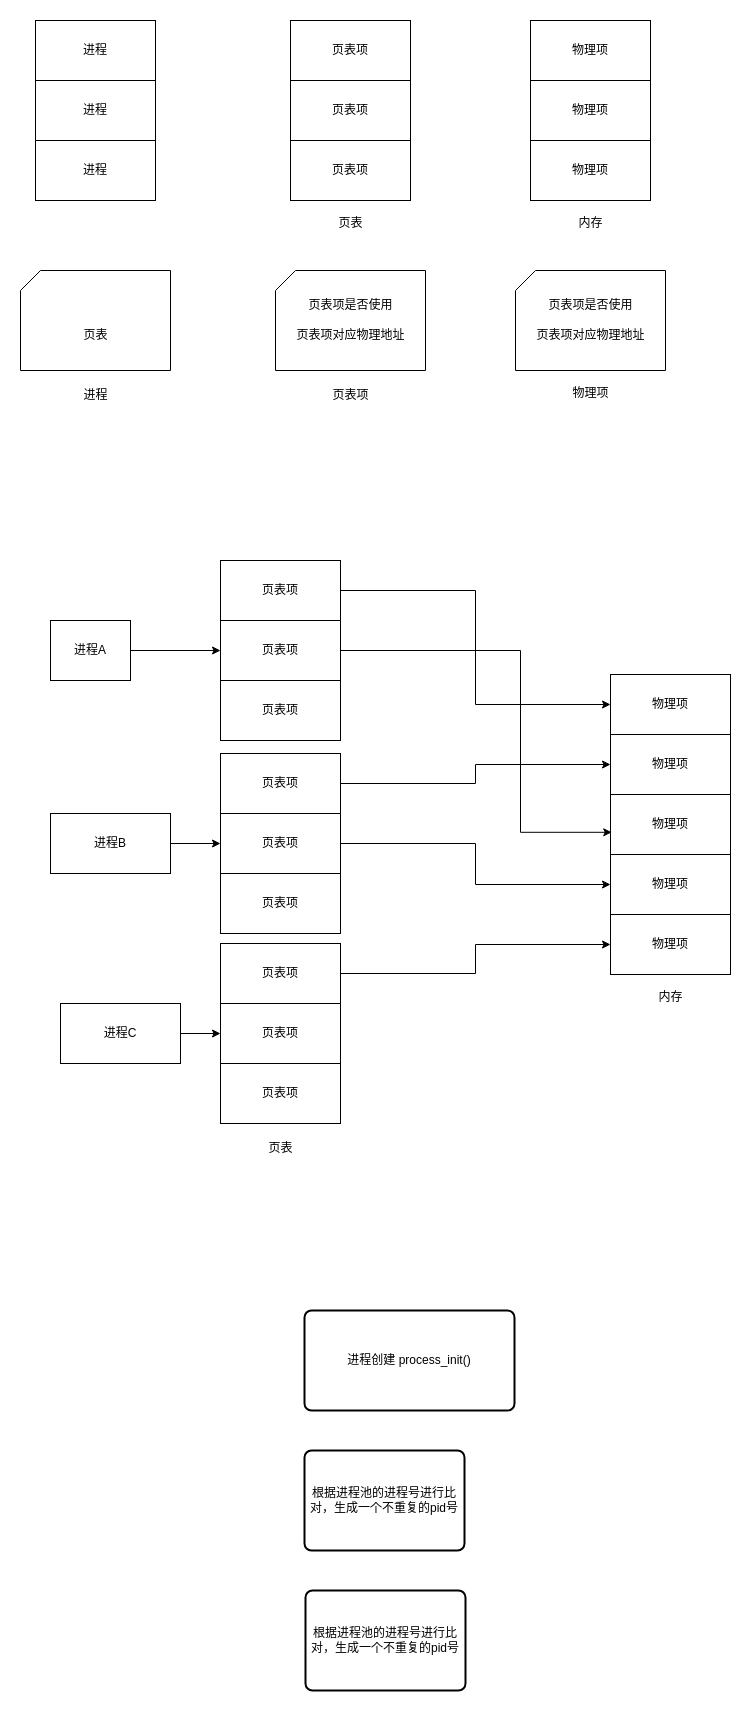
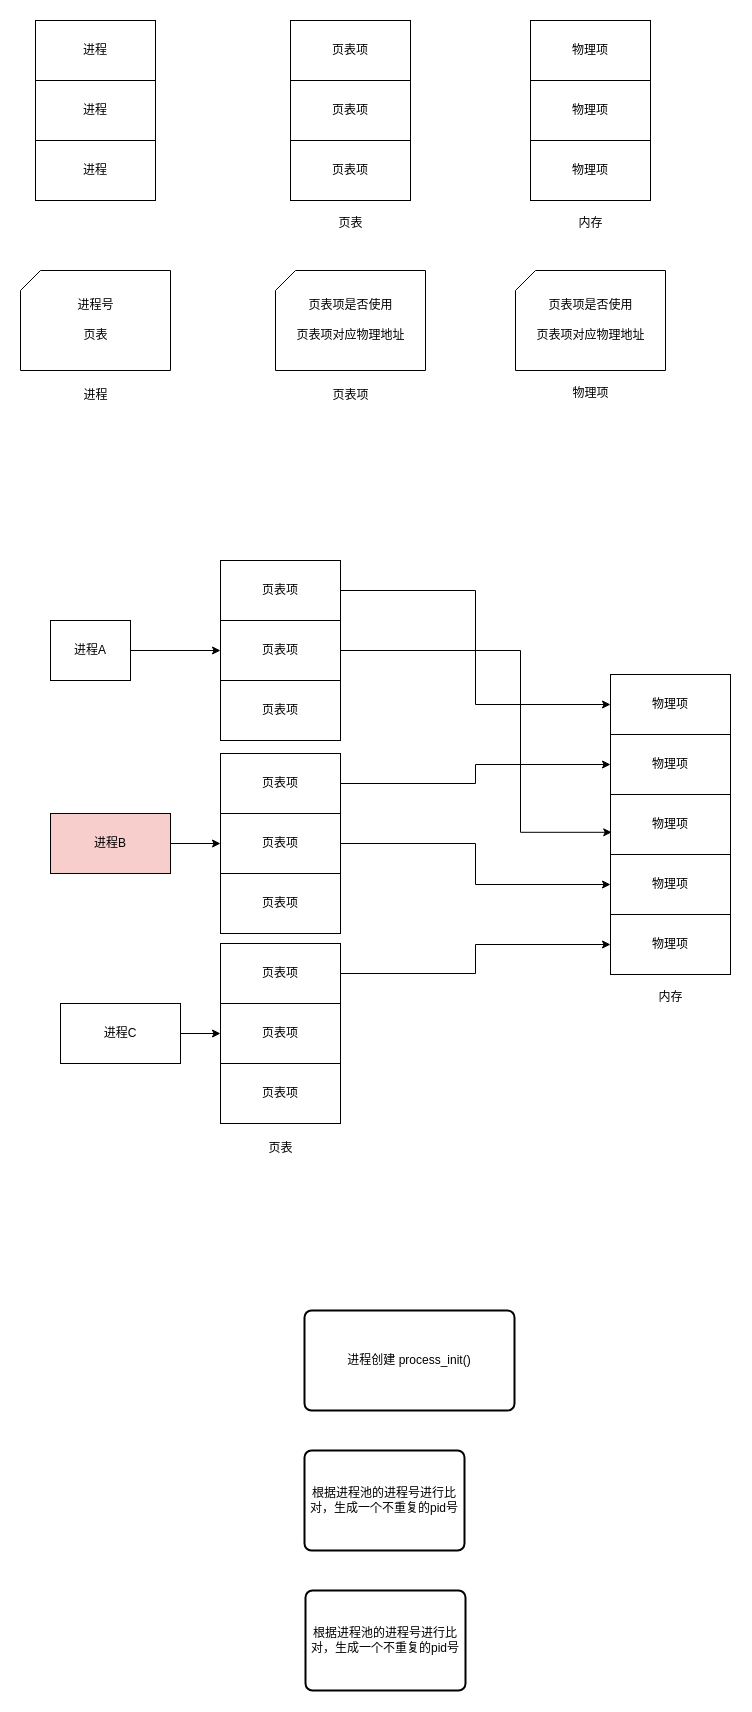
none -> (96, 306)
(111, 844) -> (111, 844)
